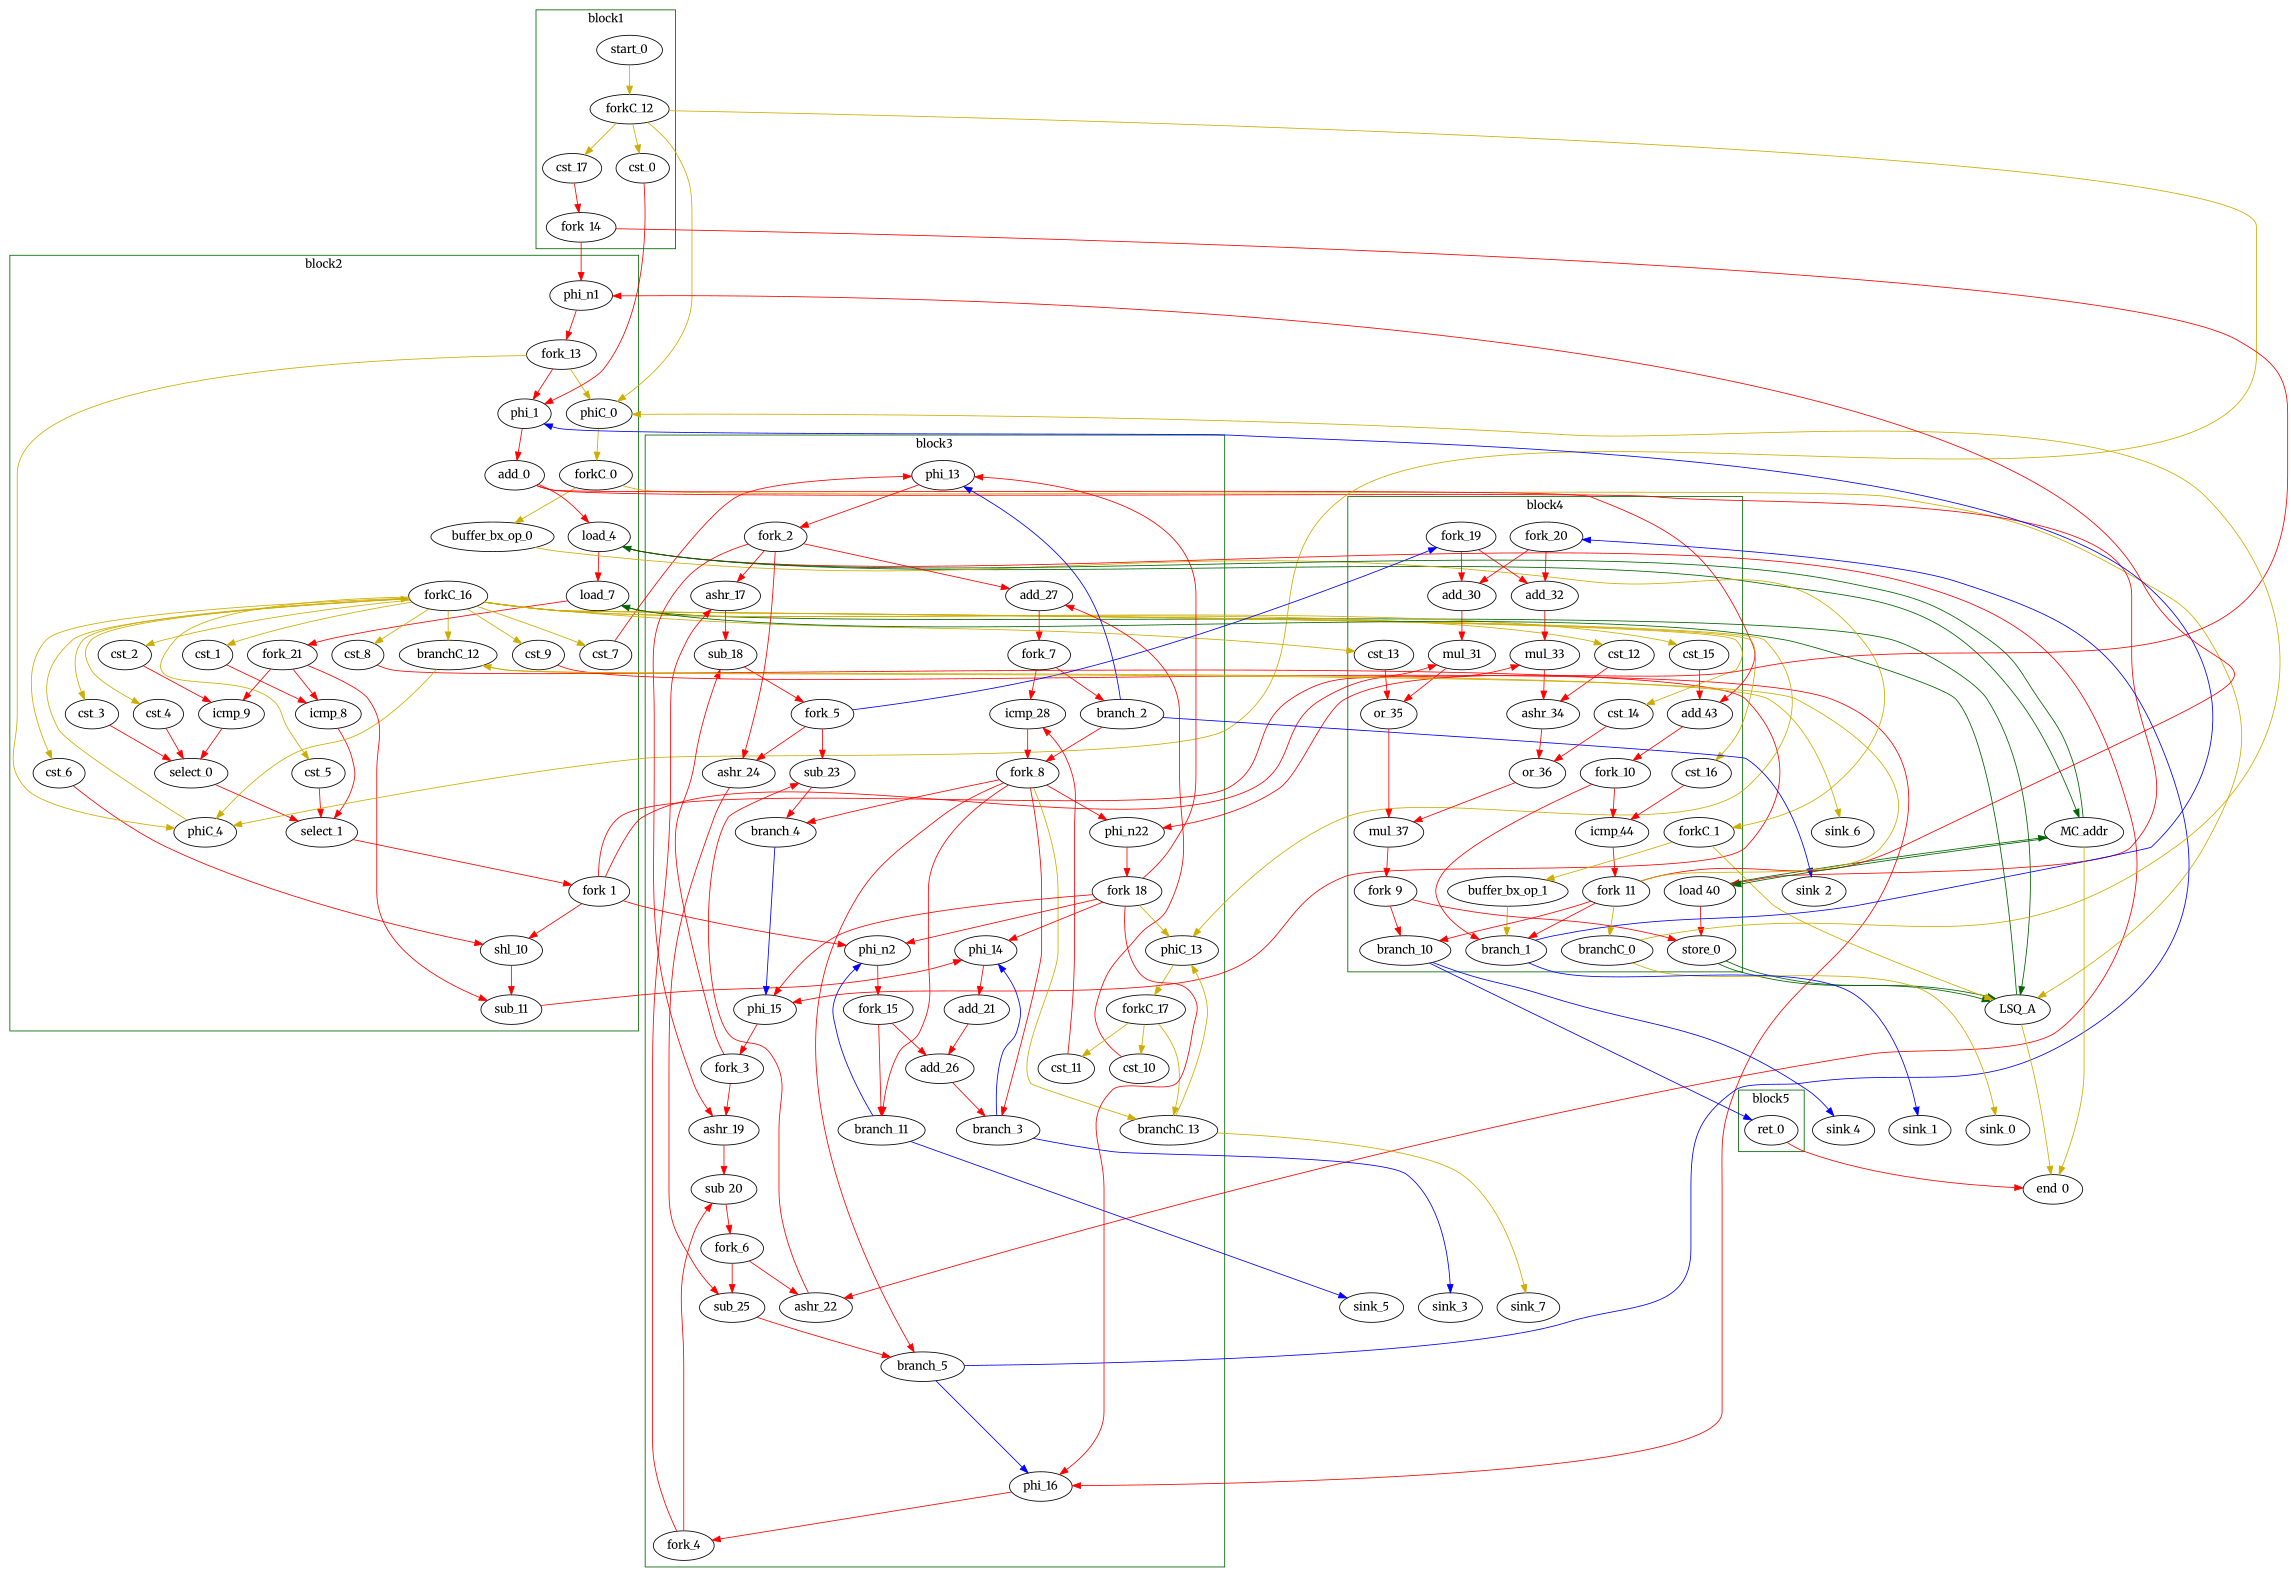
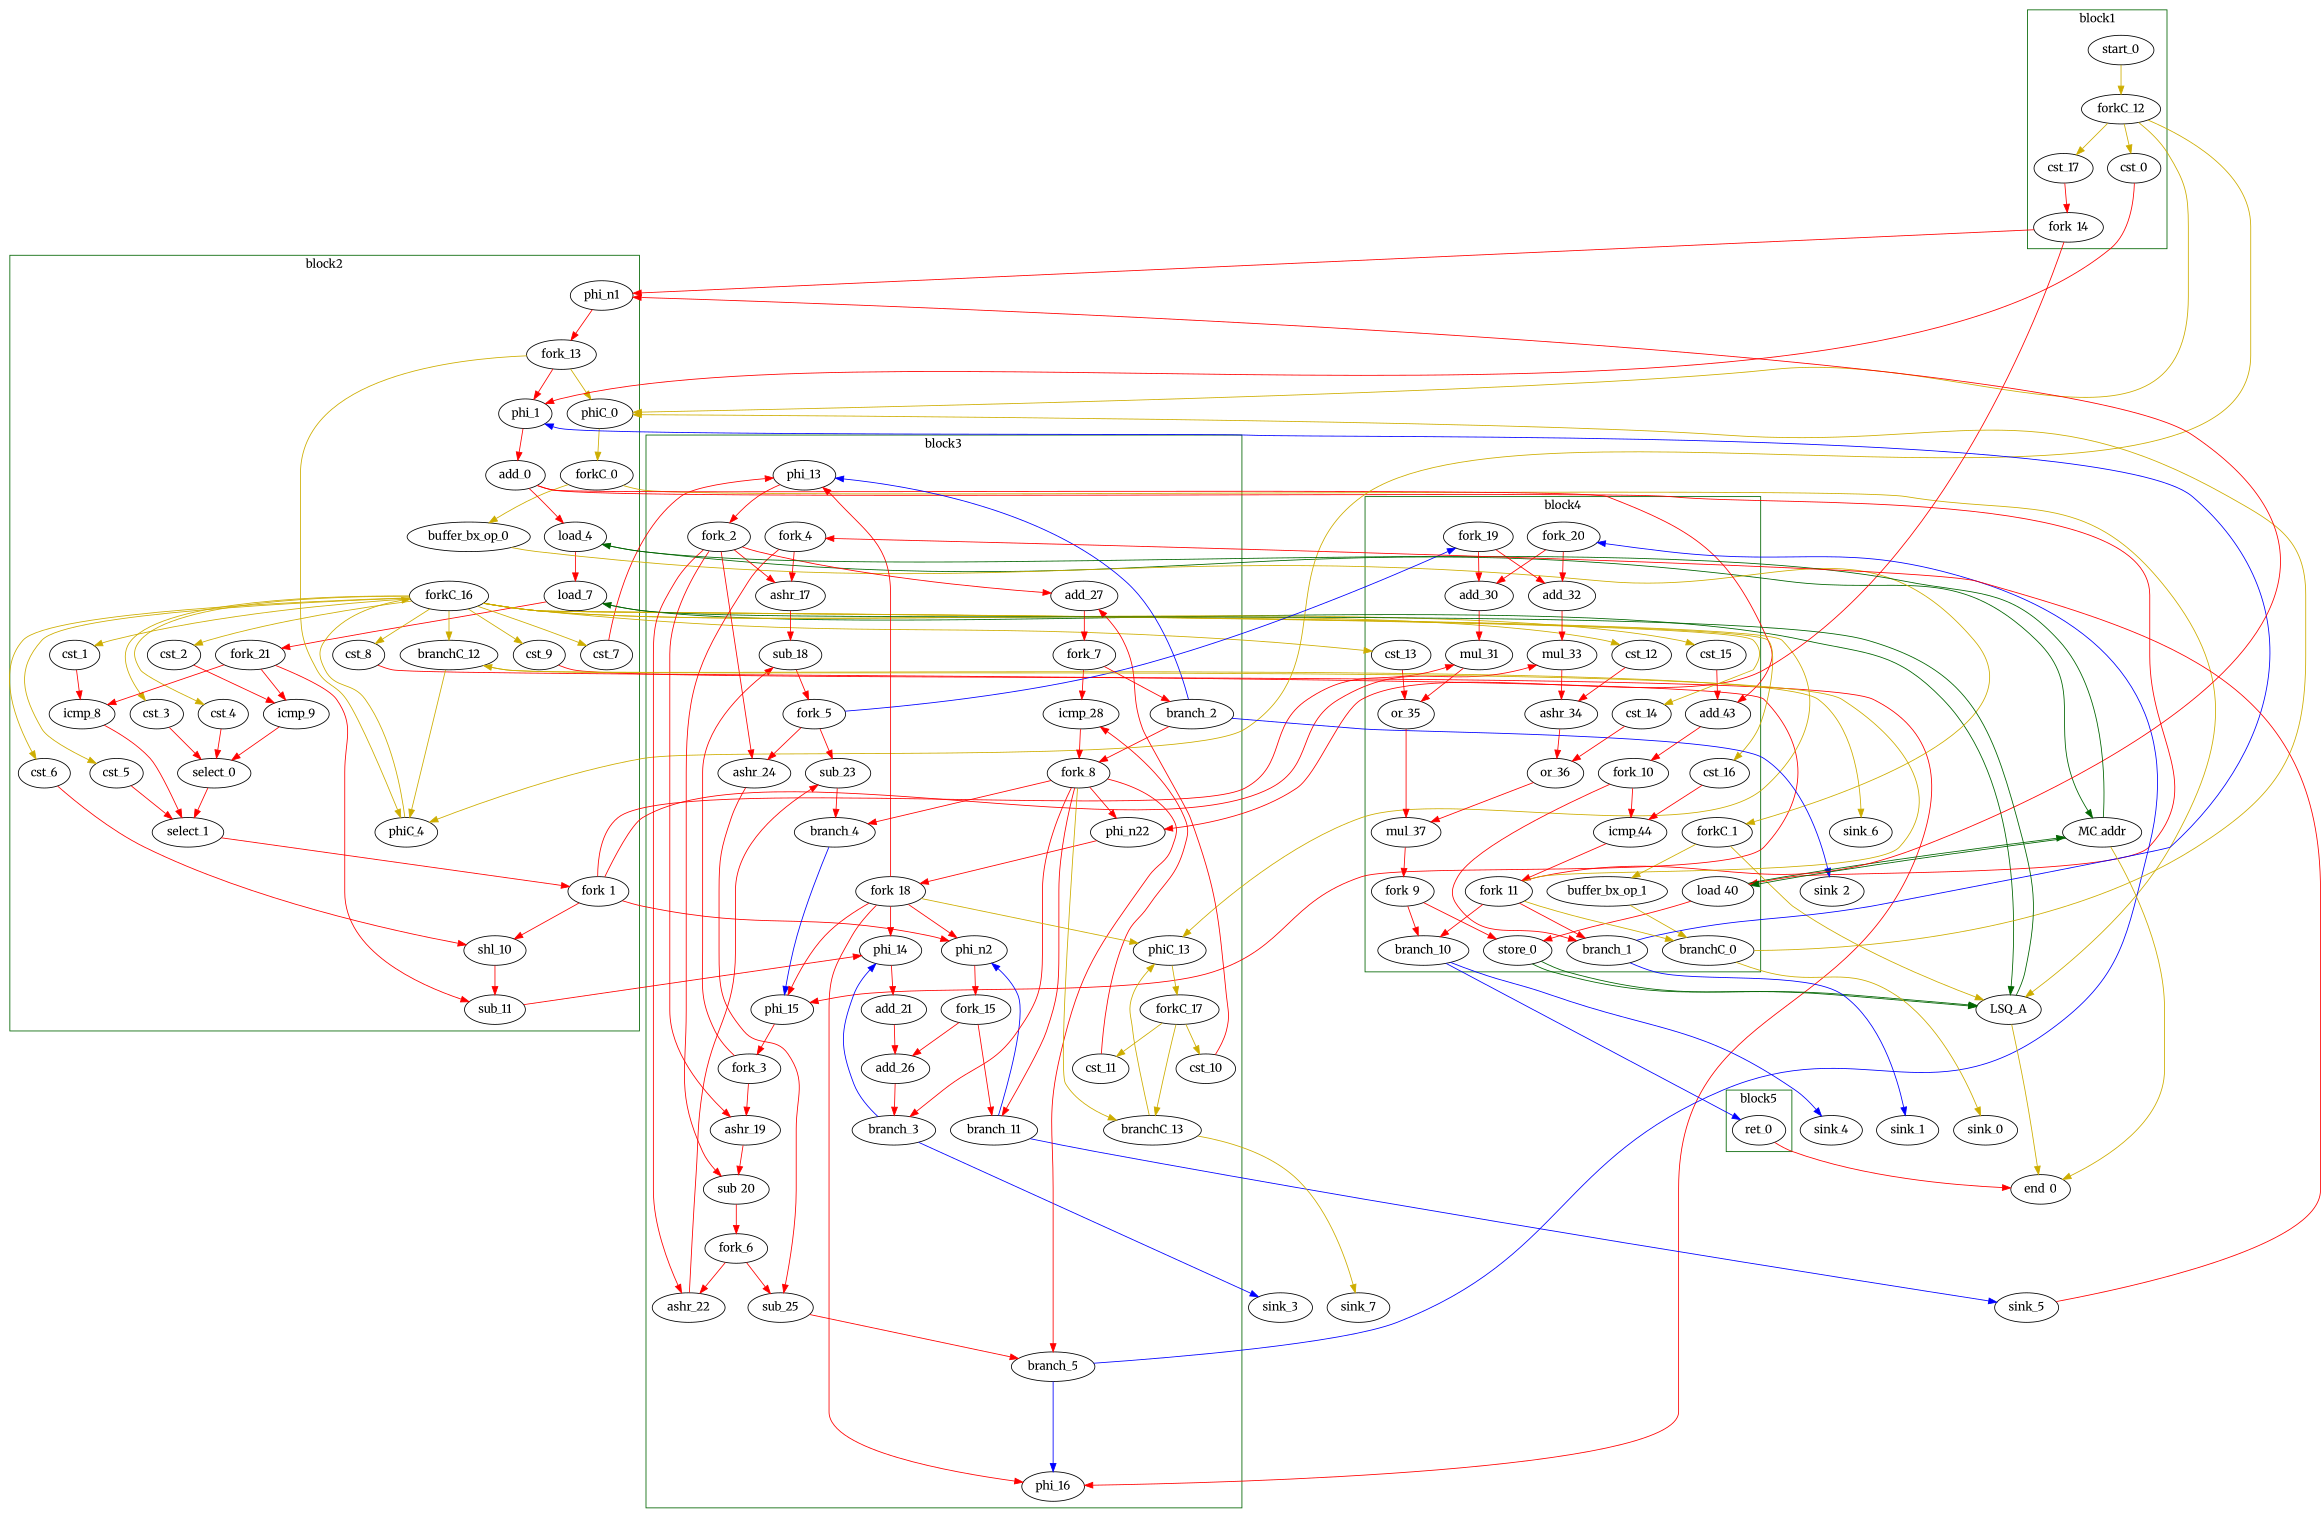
(2105, 743) -> (653, 893)
(1507, 917) -> (1655, 919)
(866, 1515) -> (1901, 574)
